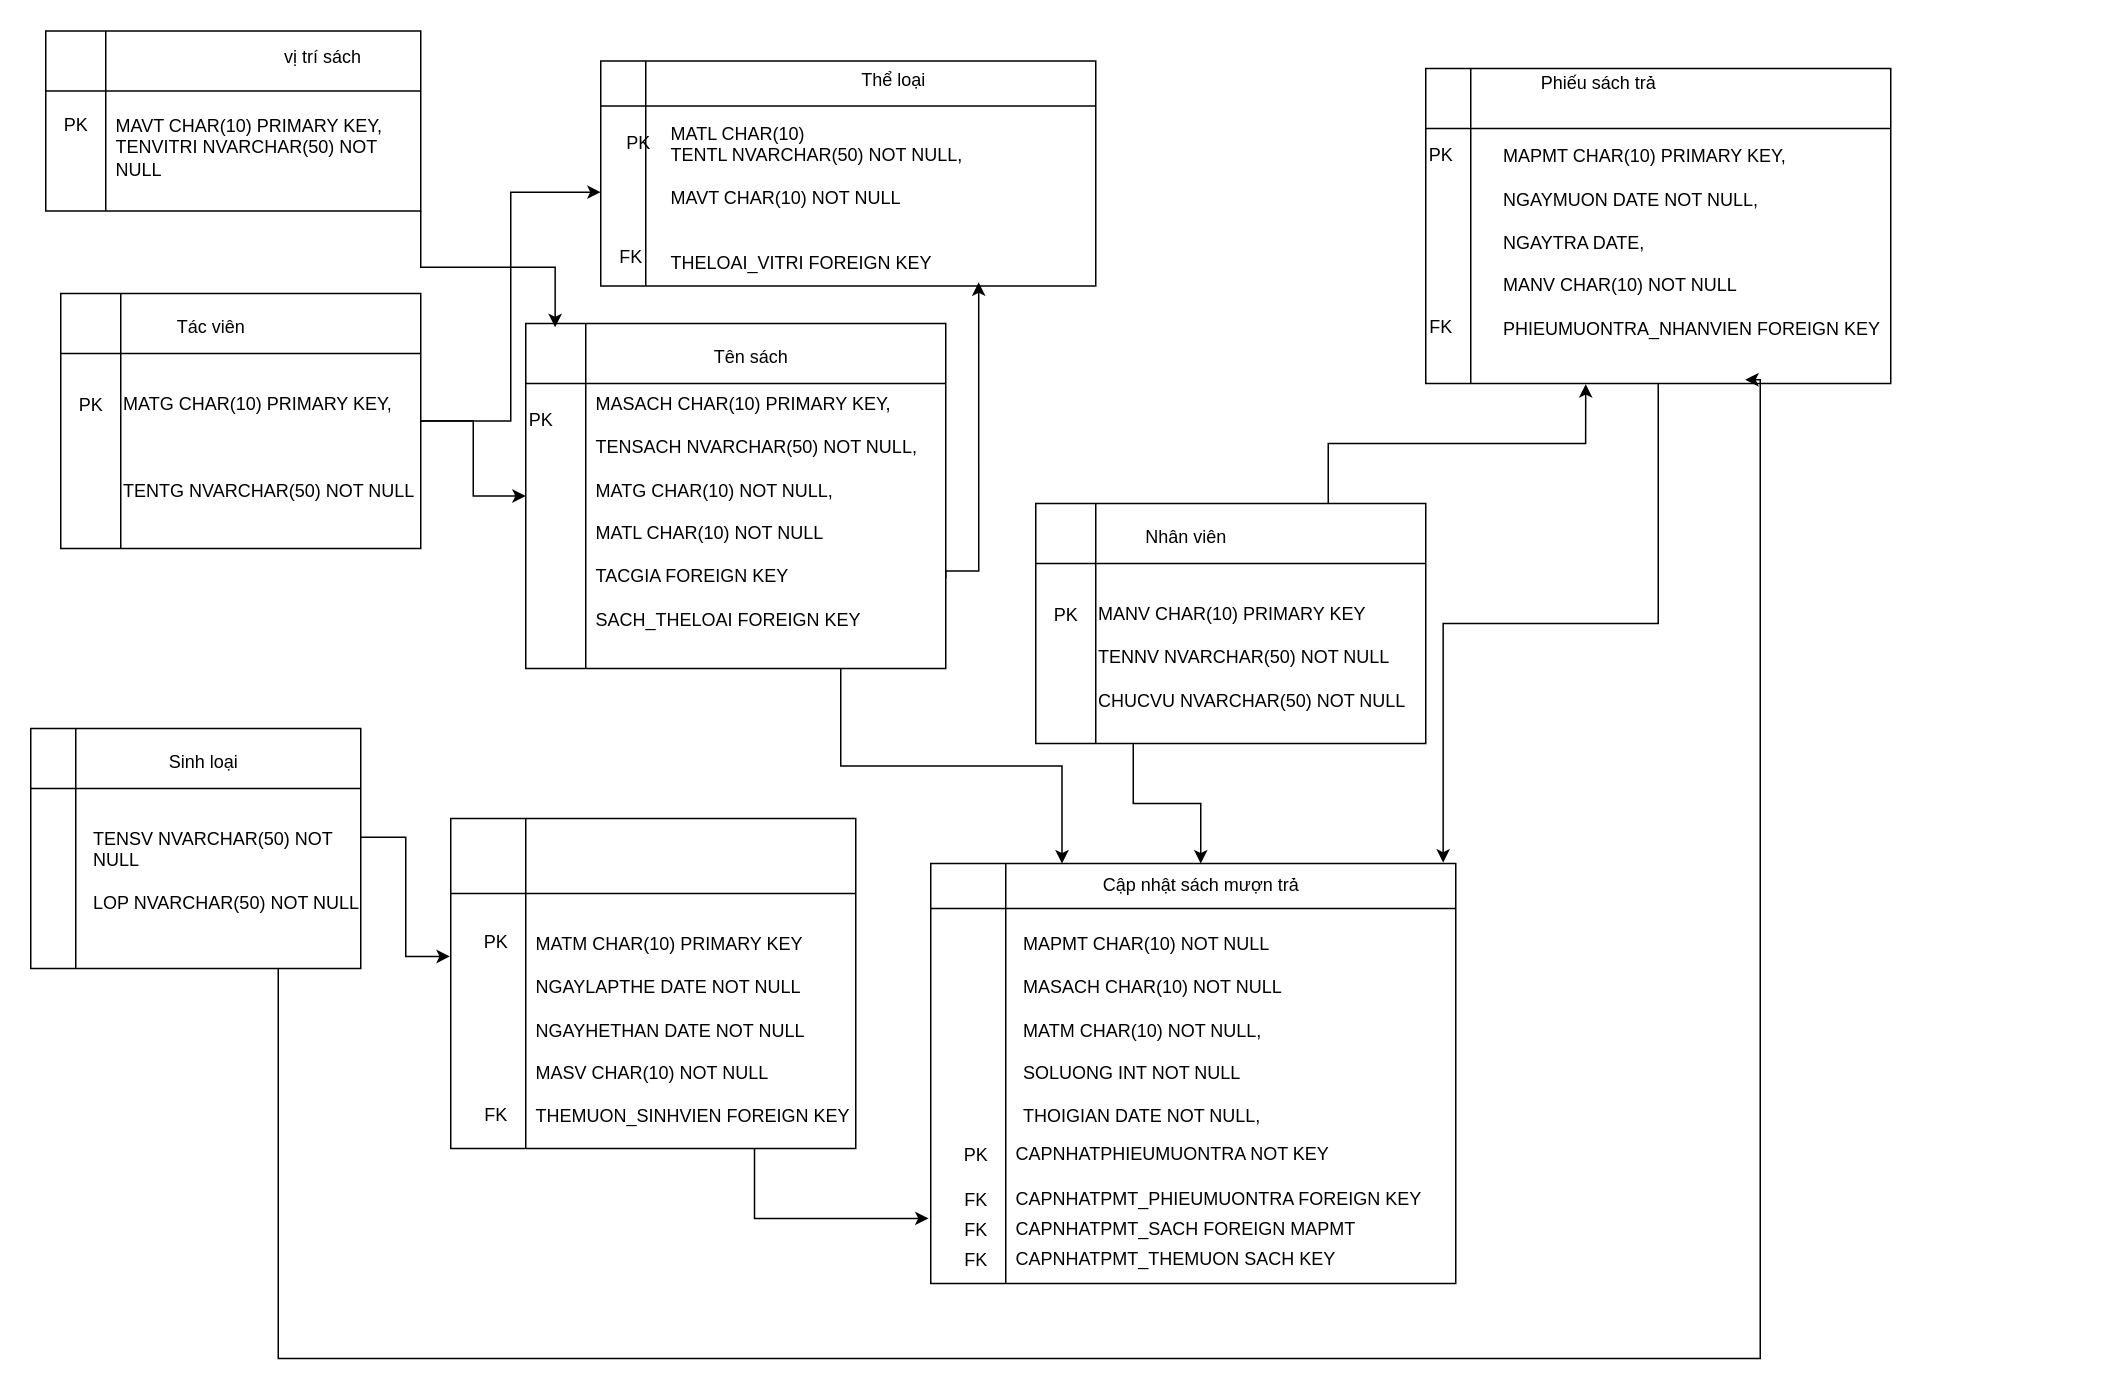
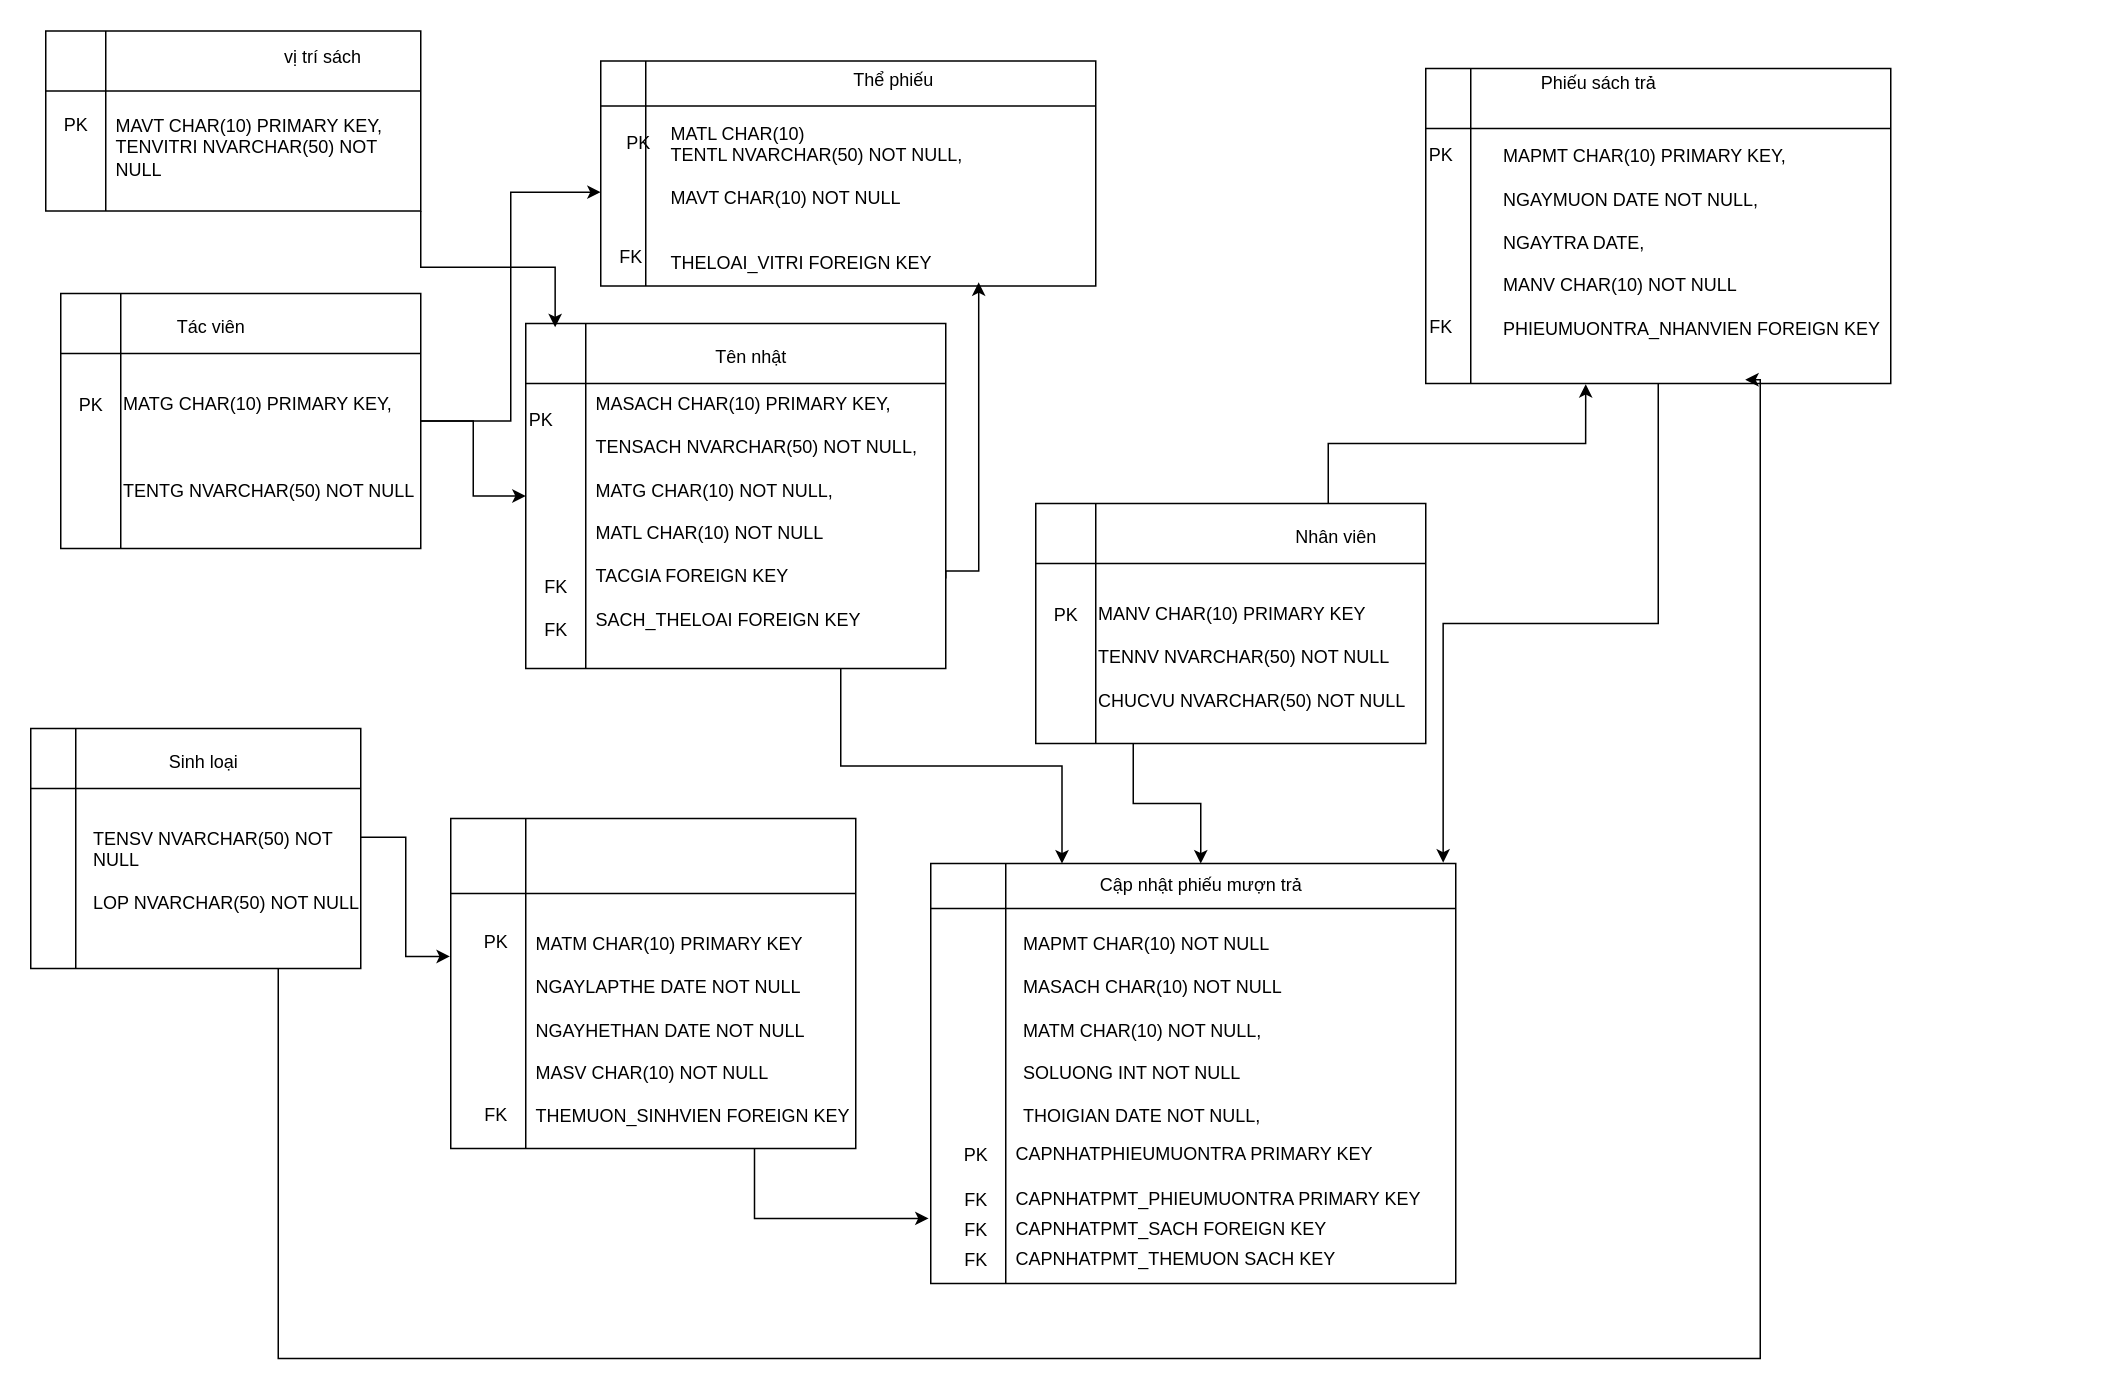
(894, 91) -> (894, 91)
(752, 368) -> (752, 368)
(1186, 548) -> (1336, 548)
none -> (556, 608)
(1202, 886) -> (1202, 886)
(1148, 1155) -> (1168, 1155)
(1188, 1200) -> (1188, 1200)
(1158, 1230) -> (1148, 1230)
